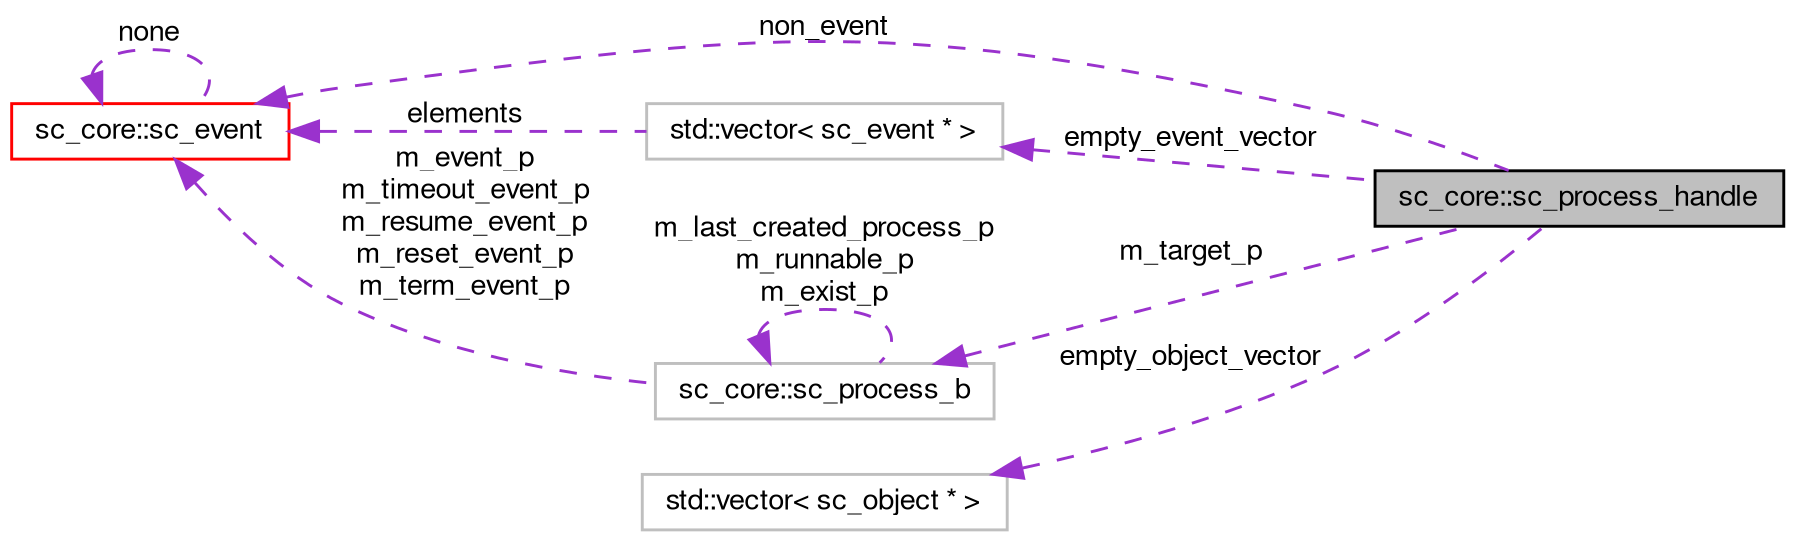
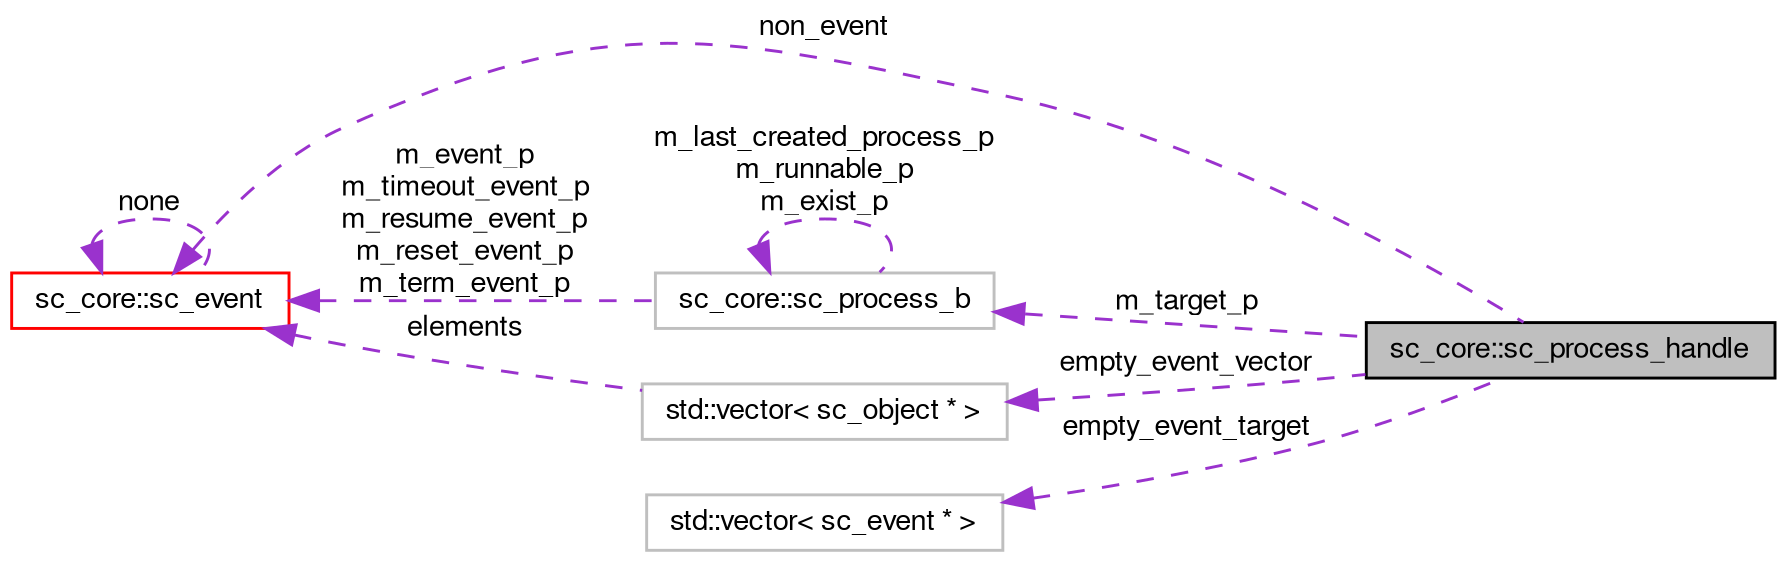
(483, 131) -> (468, 366)
(1191, 139) -> (1187, 428)
(1191, 358) -> (1187, 363)
